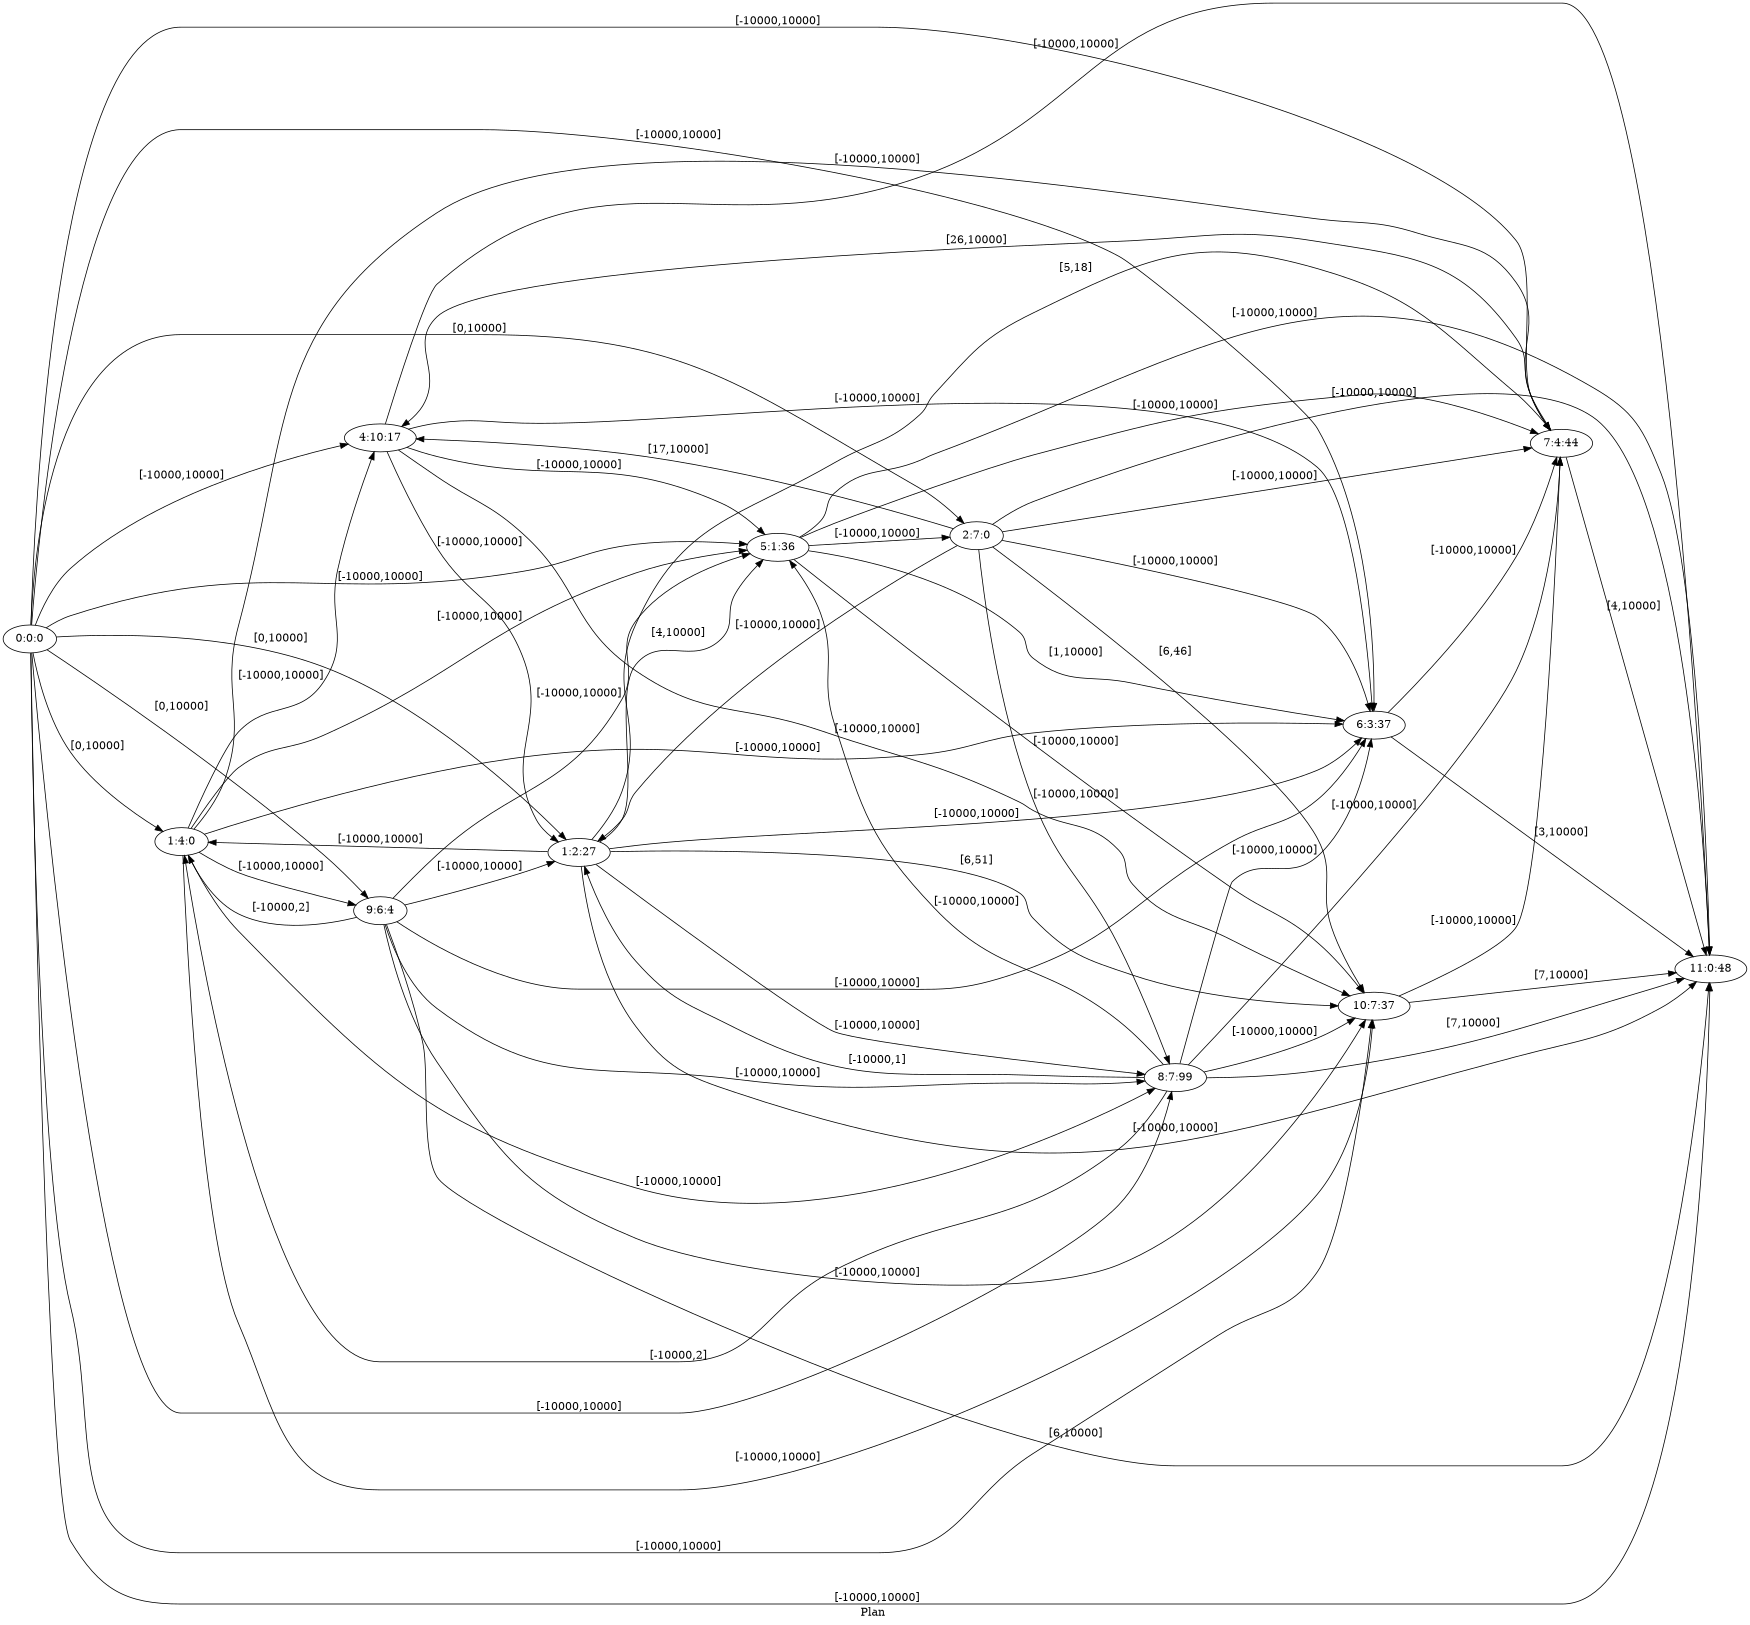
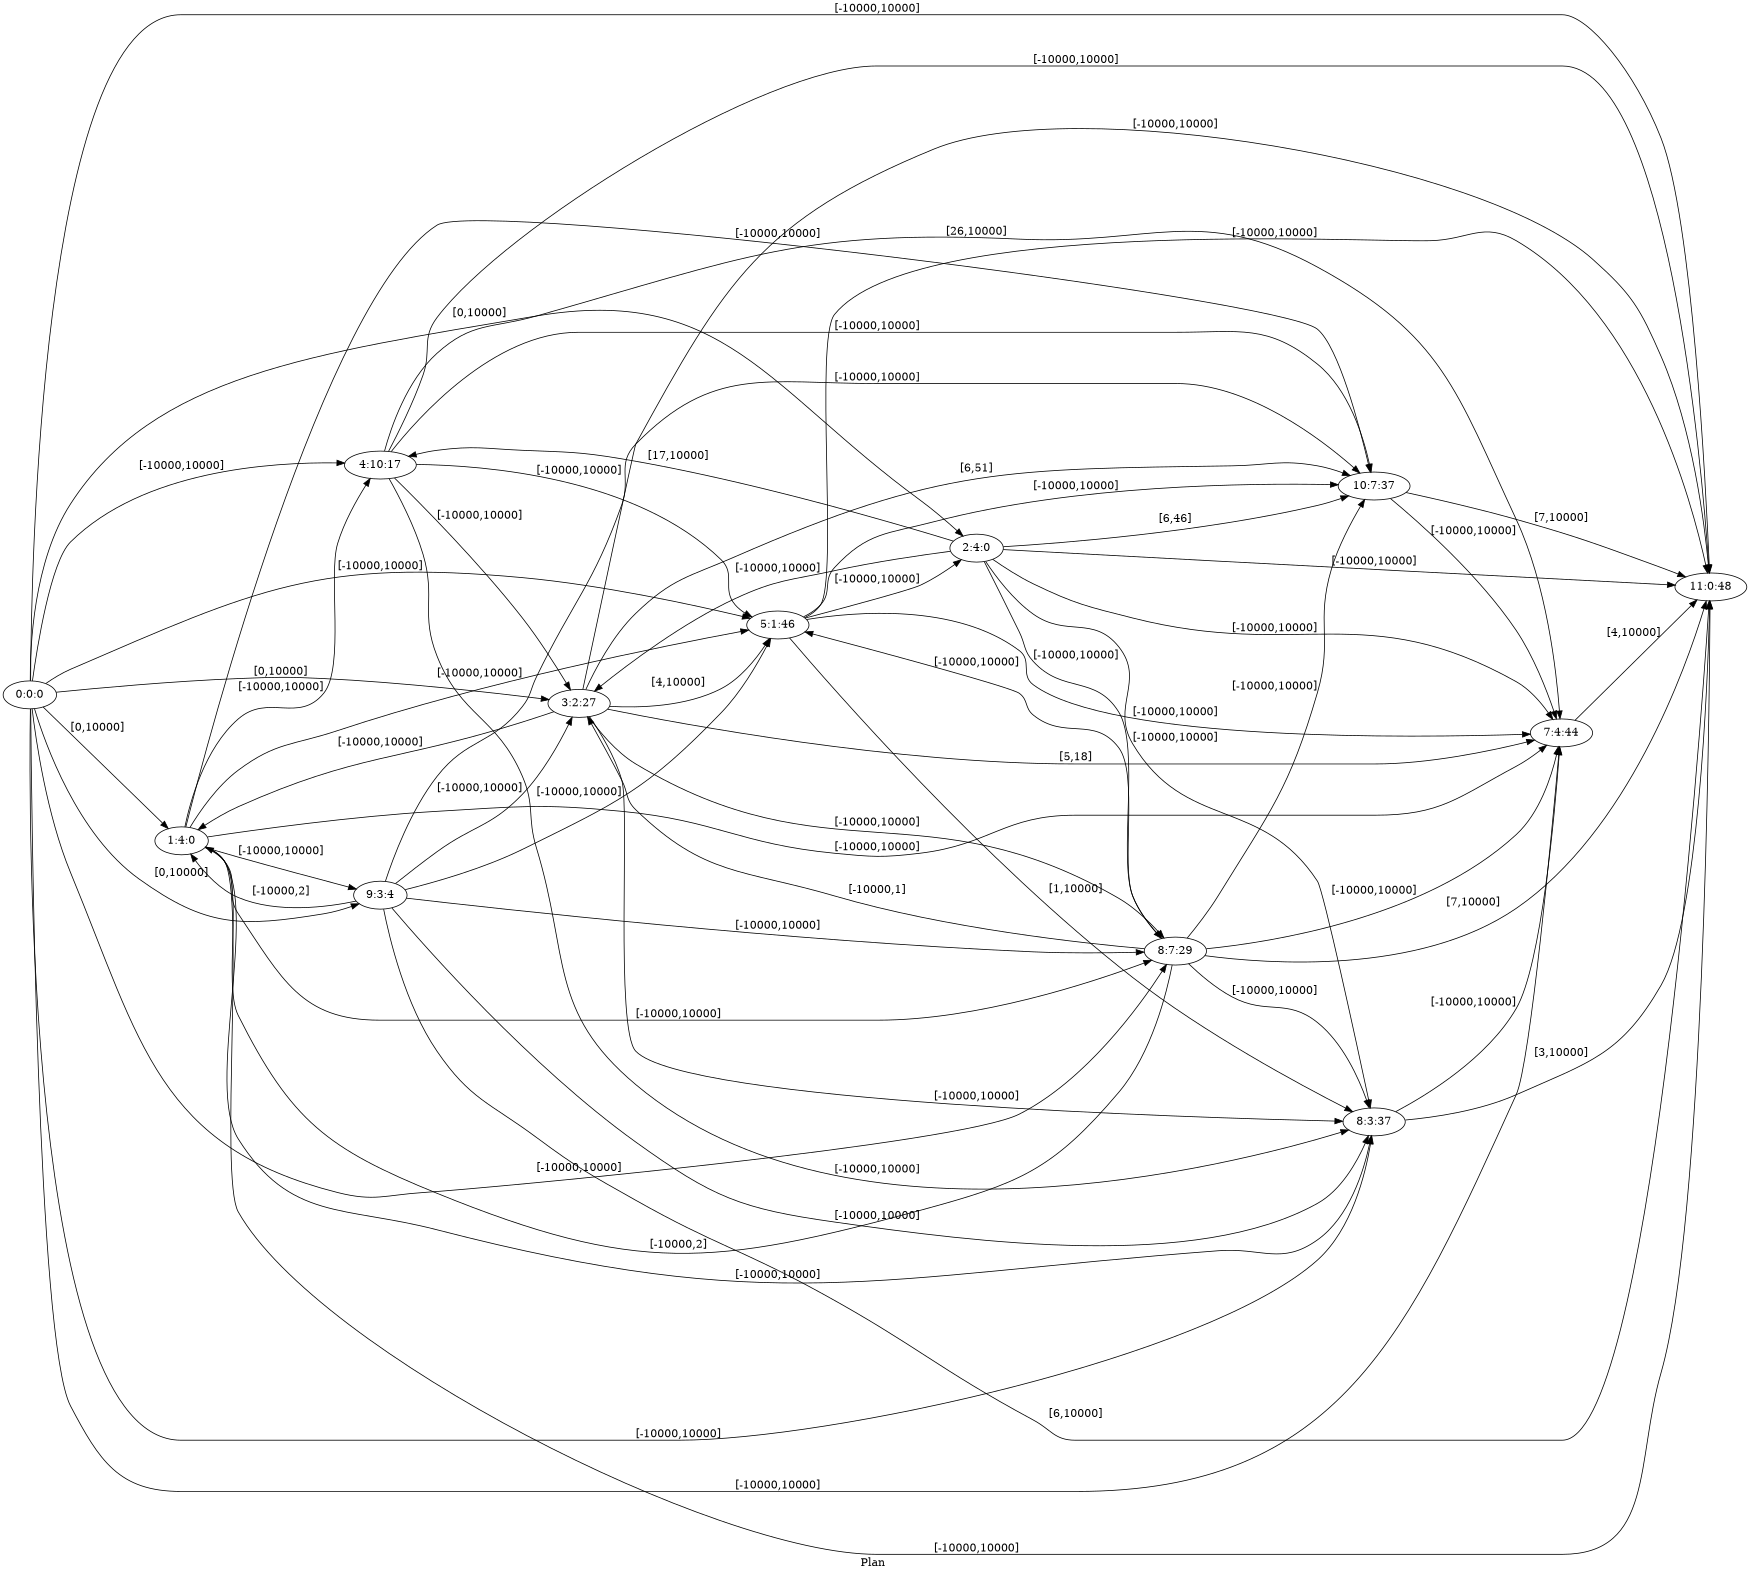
(981, 248) -> (1079, 239)
(977, 536) -> (977, 548)
(778, 547) -> (778, 625)
(1374, 725) -> (1374, 1122)
(579, 852) -> (579, 703)
(380, 911) -> (380, 895)
(1175, 1078) -> (1175, 951)
(441, 1553) -> none
none -> (1159, 1554)
